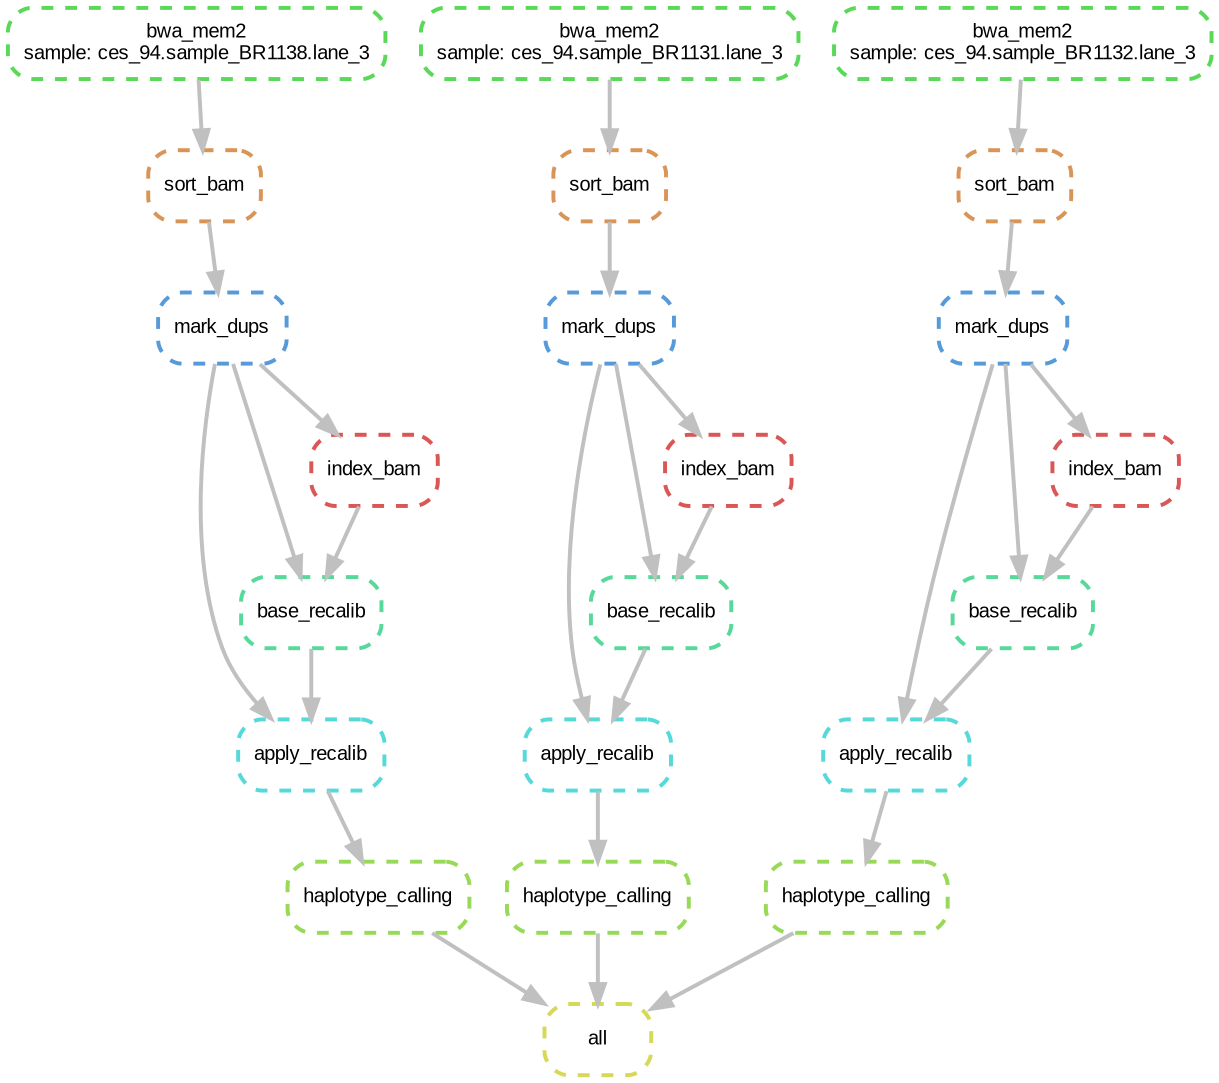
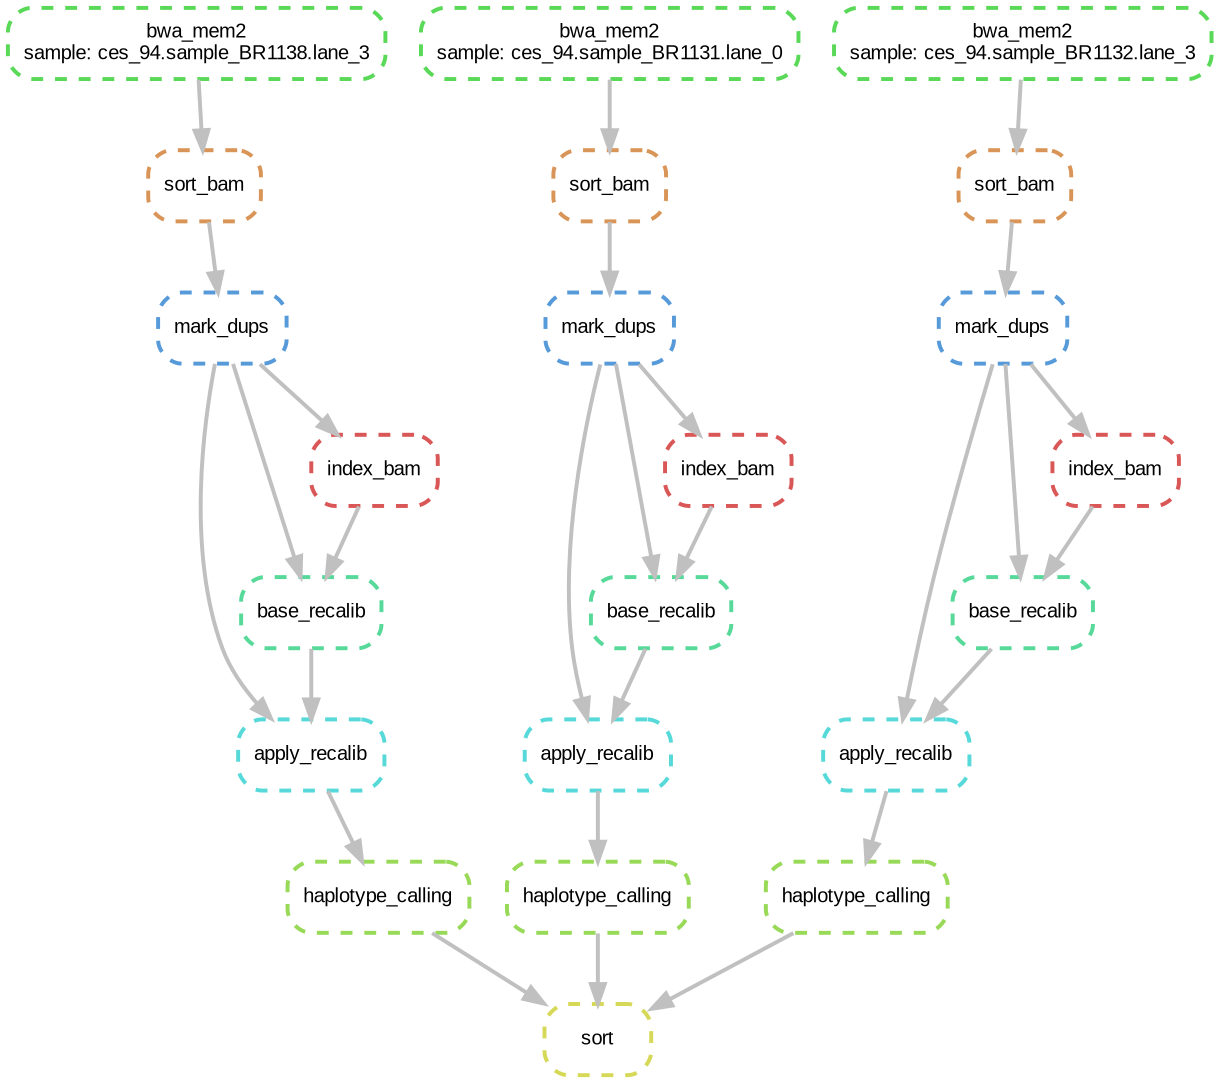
(610, 43) -> (610, 43)
(598, 1040) -> (598, 1040)
